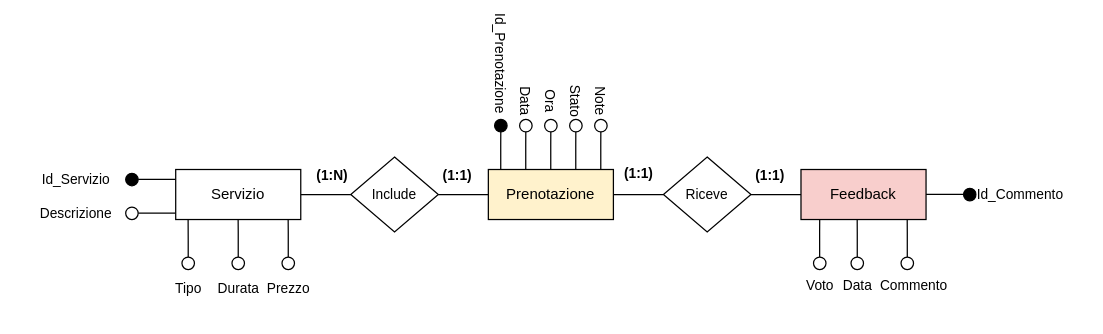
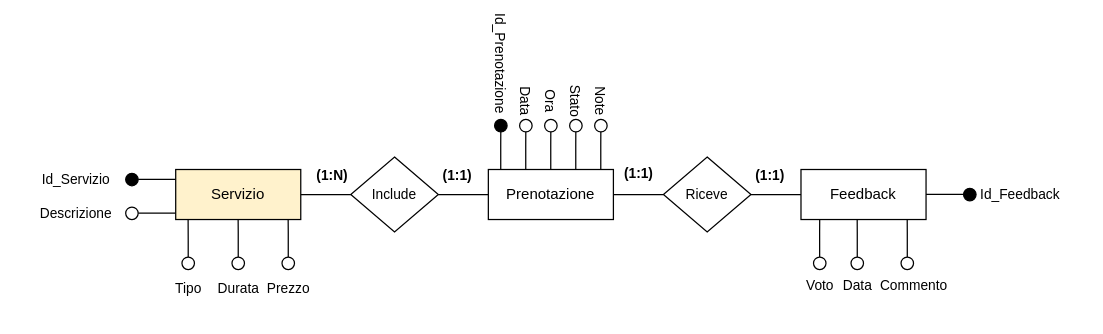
(238, 194) -> (238, 194)
(551, 194) -> (551, 194)
(863, 194) -> (863, 194)
(1020, 194) -> (1020, 194)
